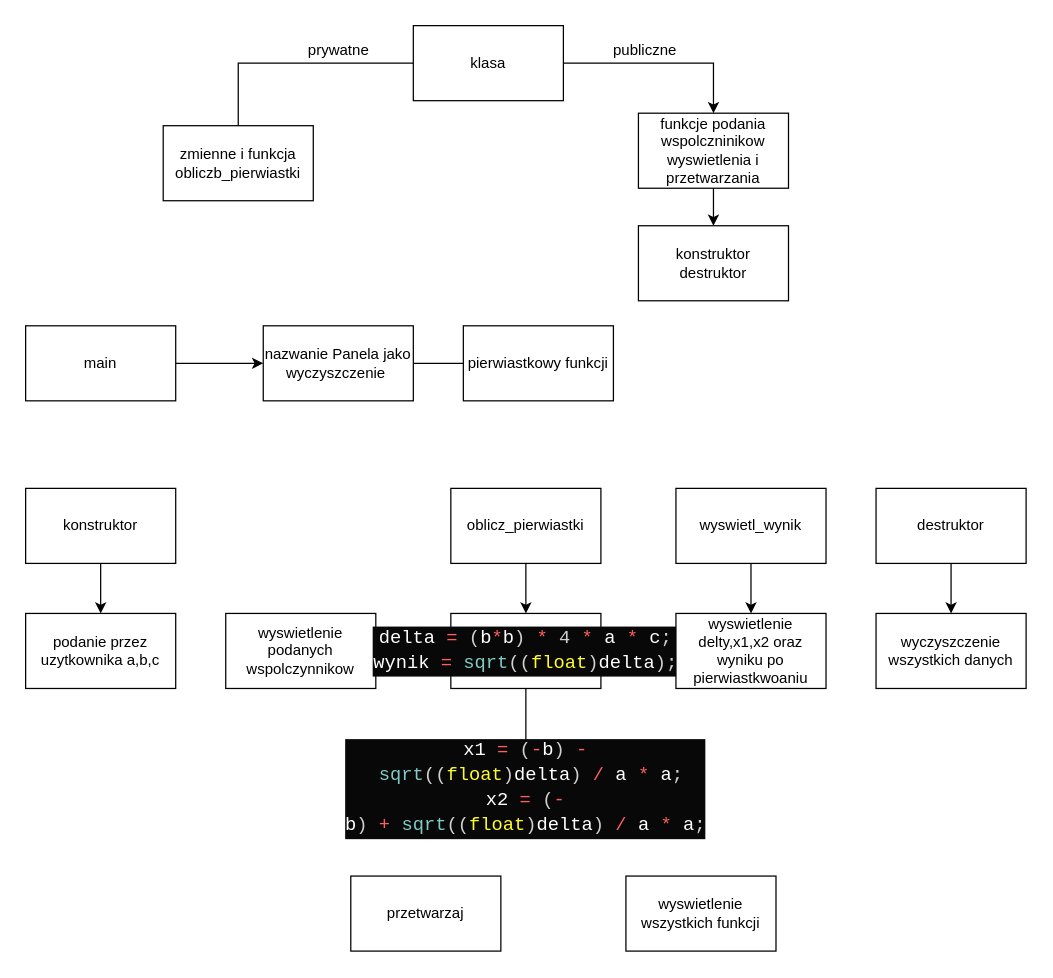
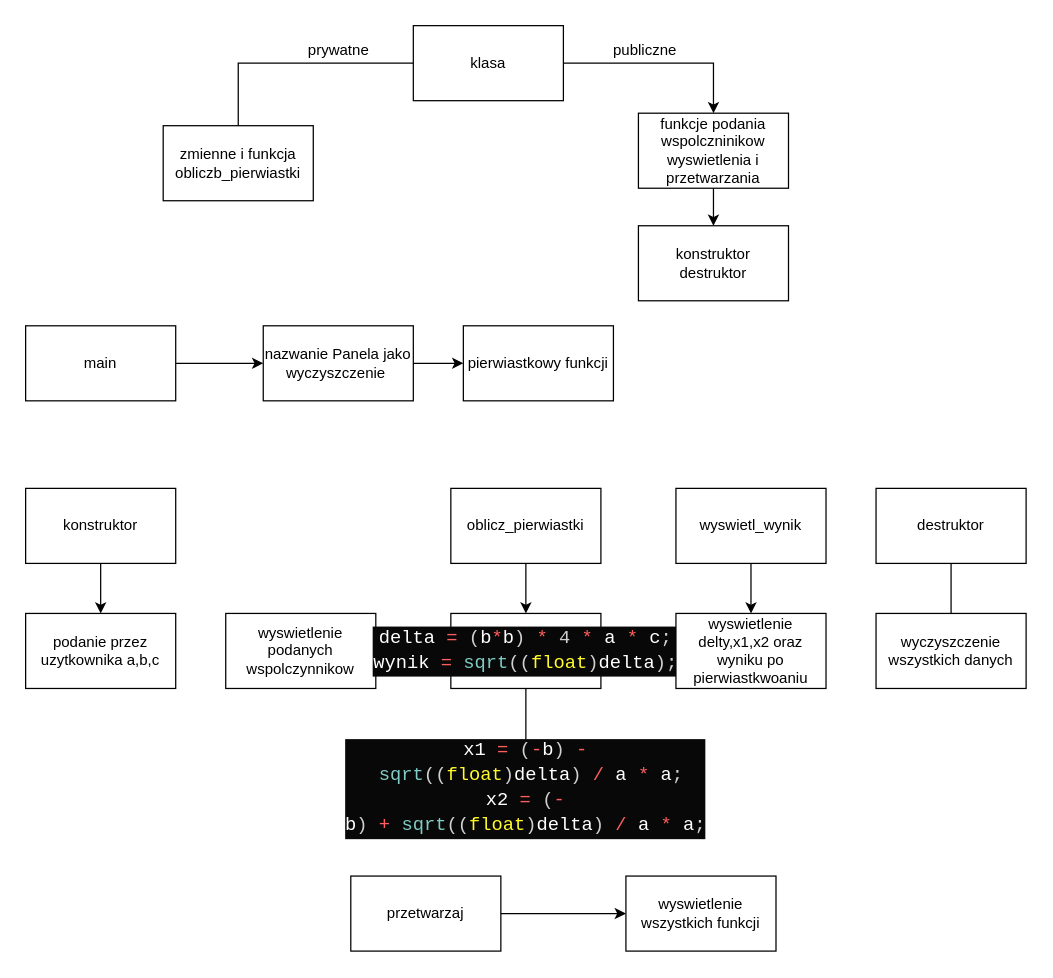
(457, 363) -> (453, 363)
(951, 603) -> (951, 607)
none -> (559, 913)
